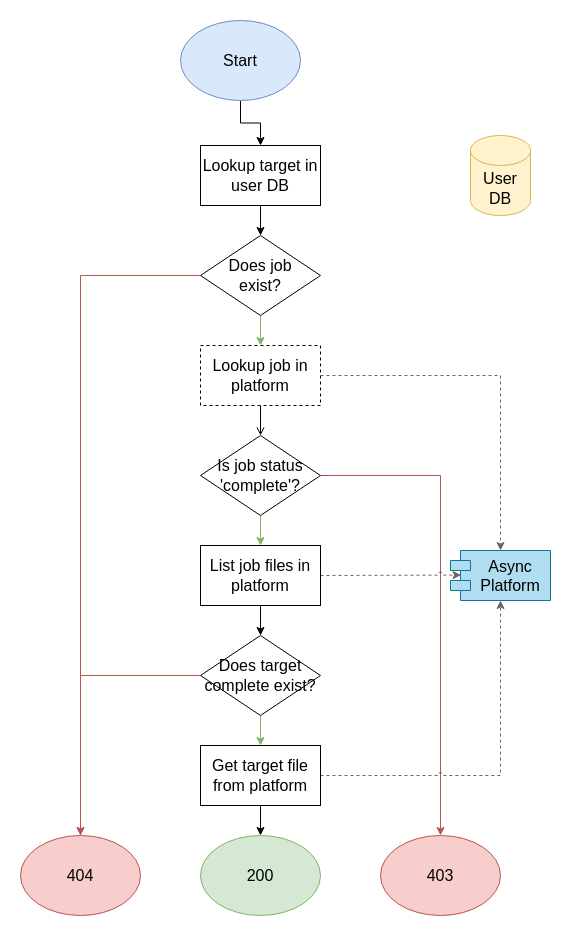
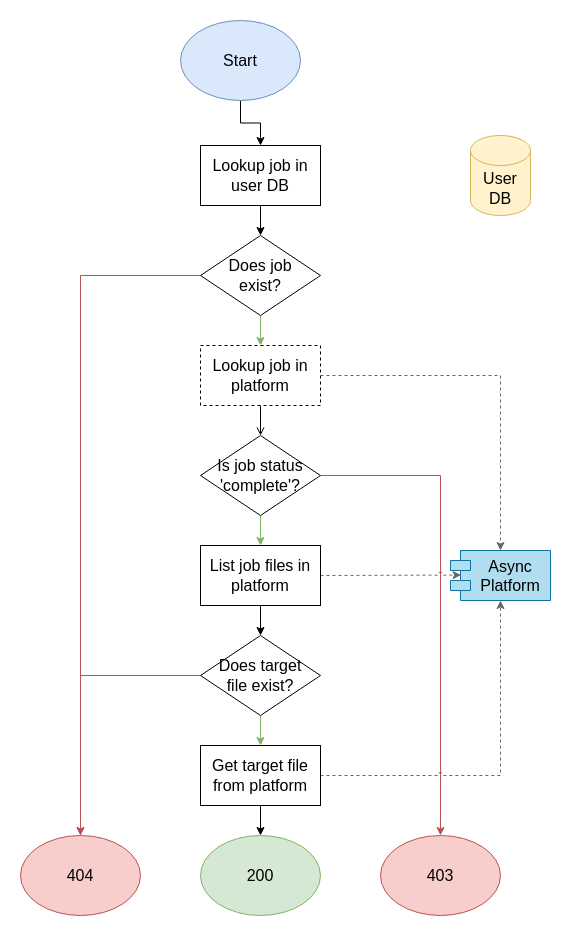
(261, 176) -> (261, 176)
(261, 676) -> (261, 676)
